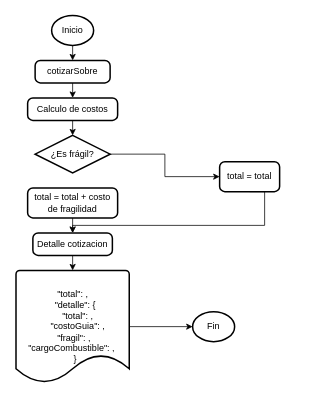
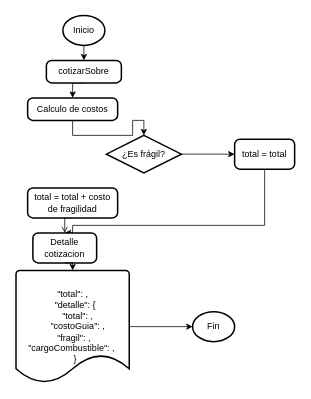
(72, 30) -> (84, 30)
(72, 72) -> (84, 72)
(72, 154) -> (144, 154)
(249, 177) -> (264, 154)
(72, 244) -> (65, 248)
